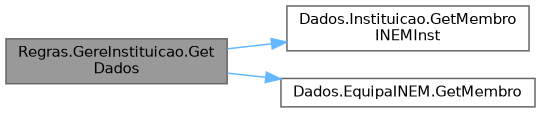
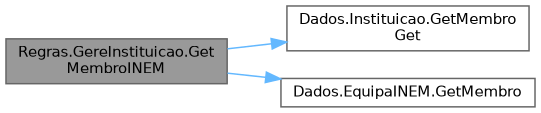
(408, 28) -> (408, 28)
(117, 61) -> (117, 61)
